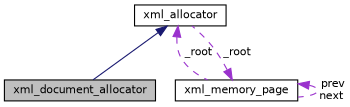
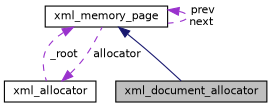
(197, 52) -> (115, 55)
(126, 56) -> (155, 57)
